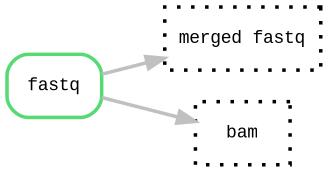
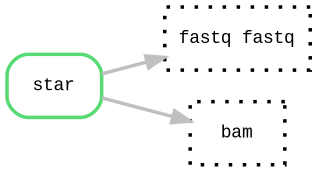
(243, 39) -> (238, 39)
(54, 86) -> (54, 86)
